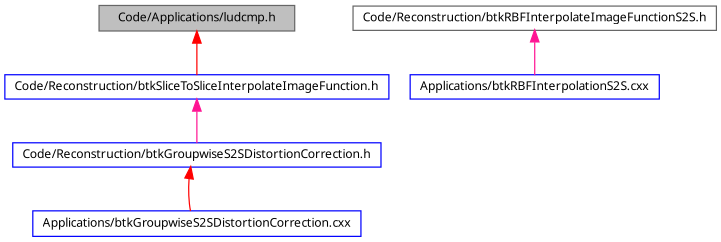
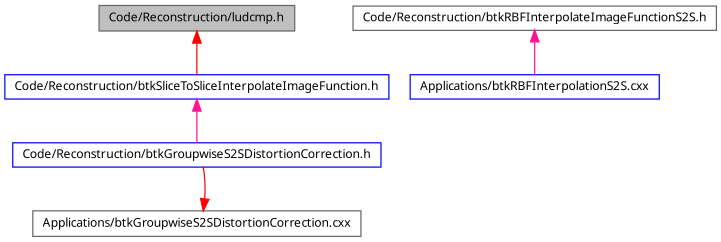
(197, 18) -> (197, 18)
(189, 195) -> (205, 183)
(197, 224) -> (197, 224)
